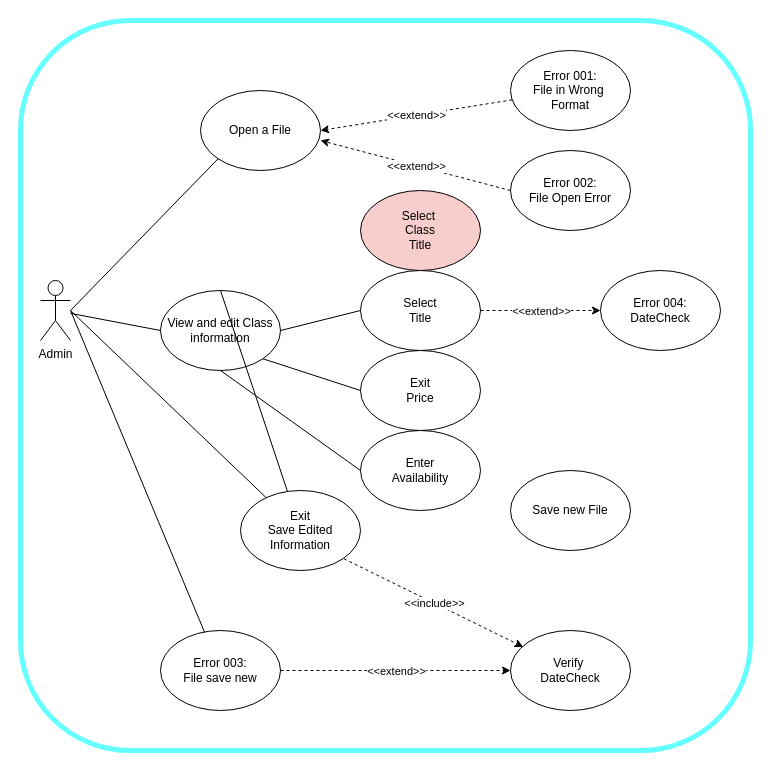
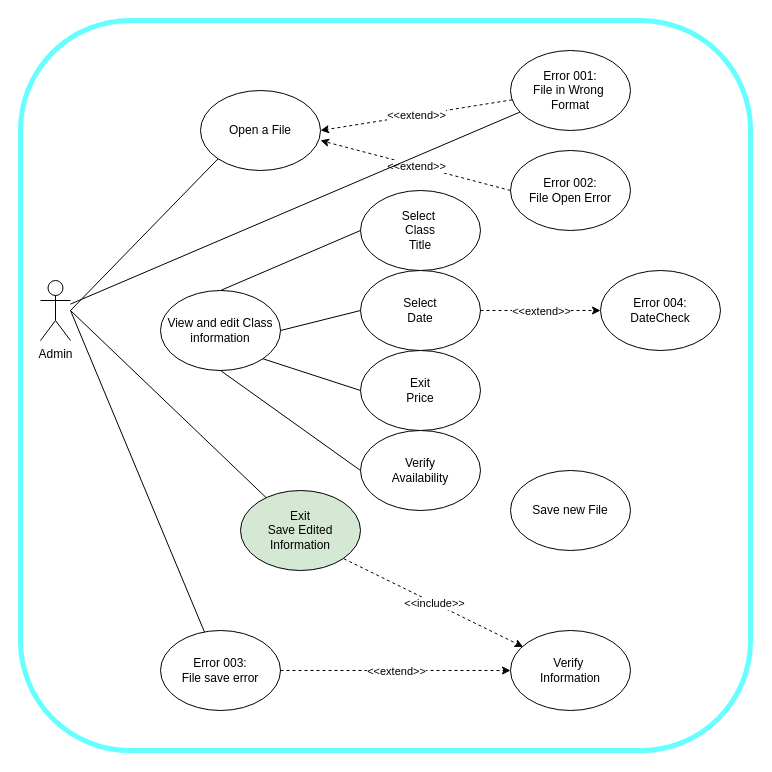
(421, 231) -> (421, 231)
(421, 311) -> (421, 311)
(119, 323) -> (303, 205)
(254, 390) -> (291, 261)
(421, 471) -> (421, 471)
(301, 531) -> (301, 531)
(221, 671) -> (221, 671)
(571, 671) -> (571, 671)
